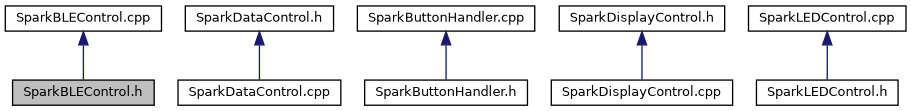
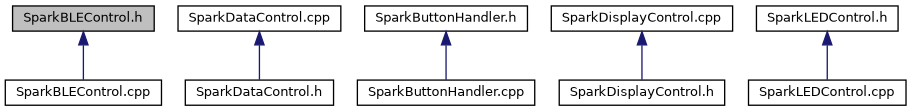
(83, 63) -> (83, 63)
(259, 63) -> (259, 63)
(446, 63) -> (446, 63)
(642, 63) -> (642, 63)
(827, 63) -> (827, 63)
